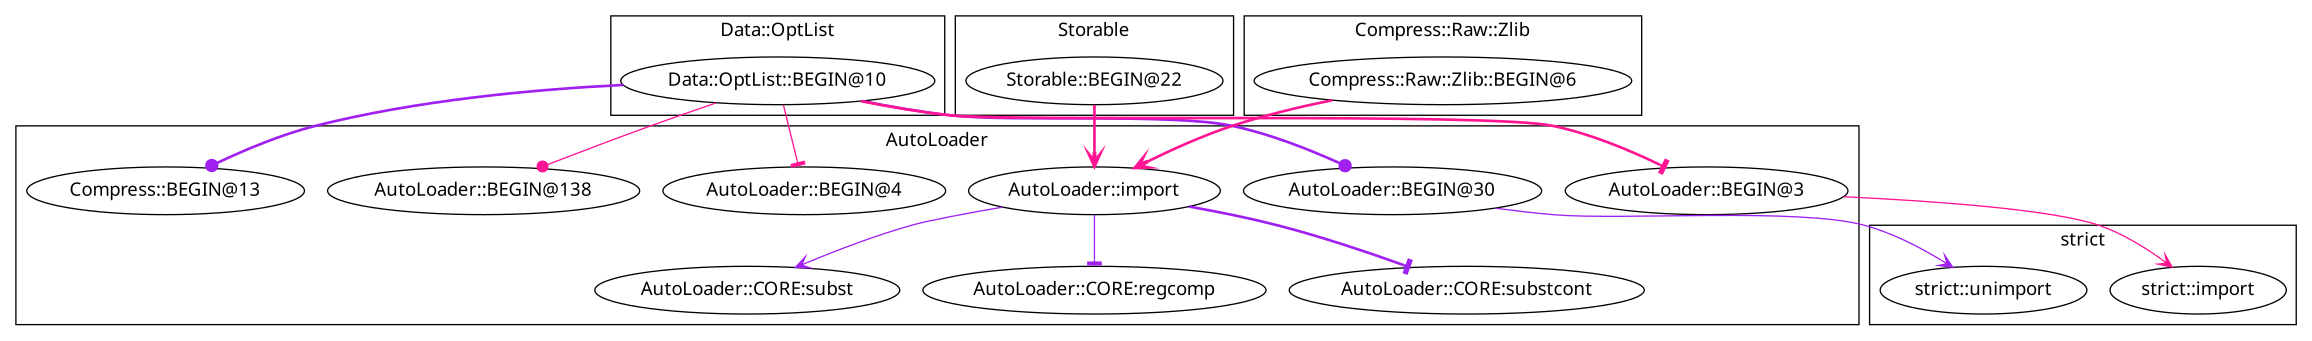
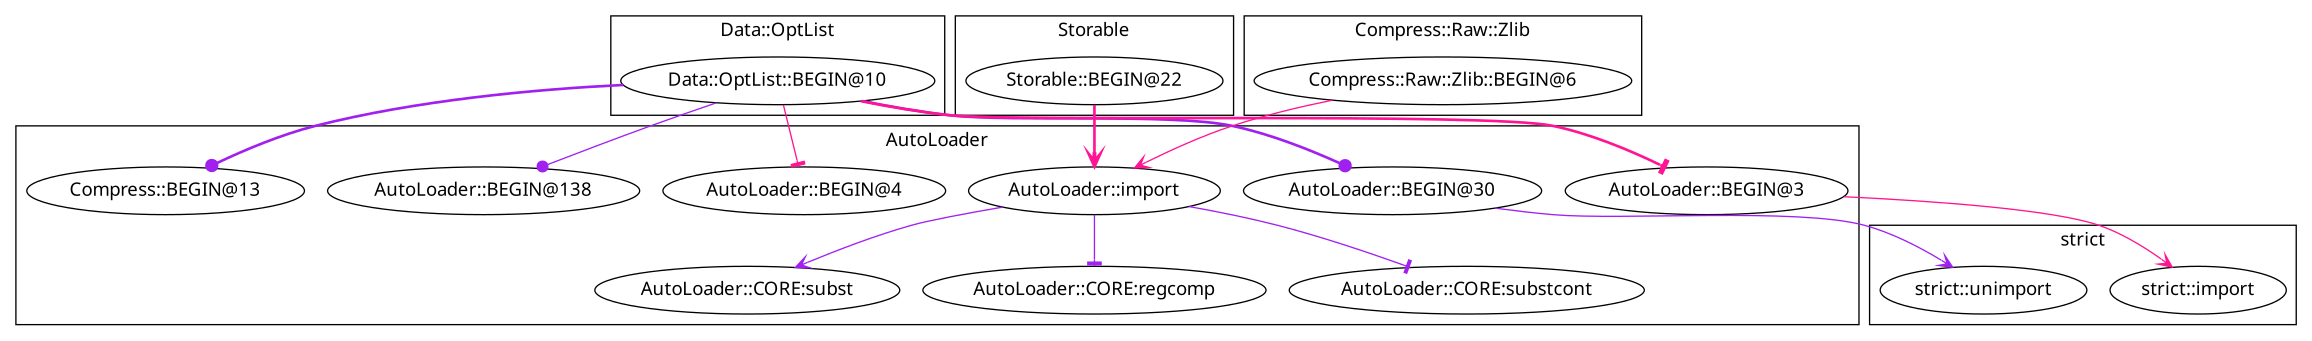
(627, 134) -> (627, 134)
(1209, 134) -> (1209, 134)
(1298, 231) -> (1298, 231)
